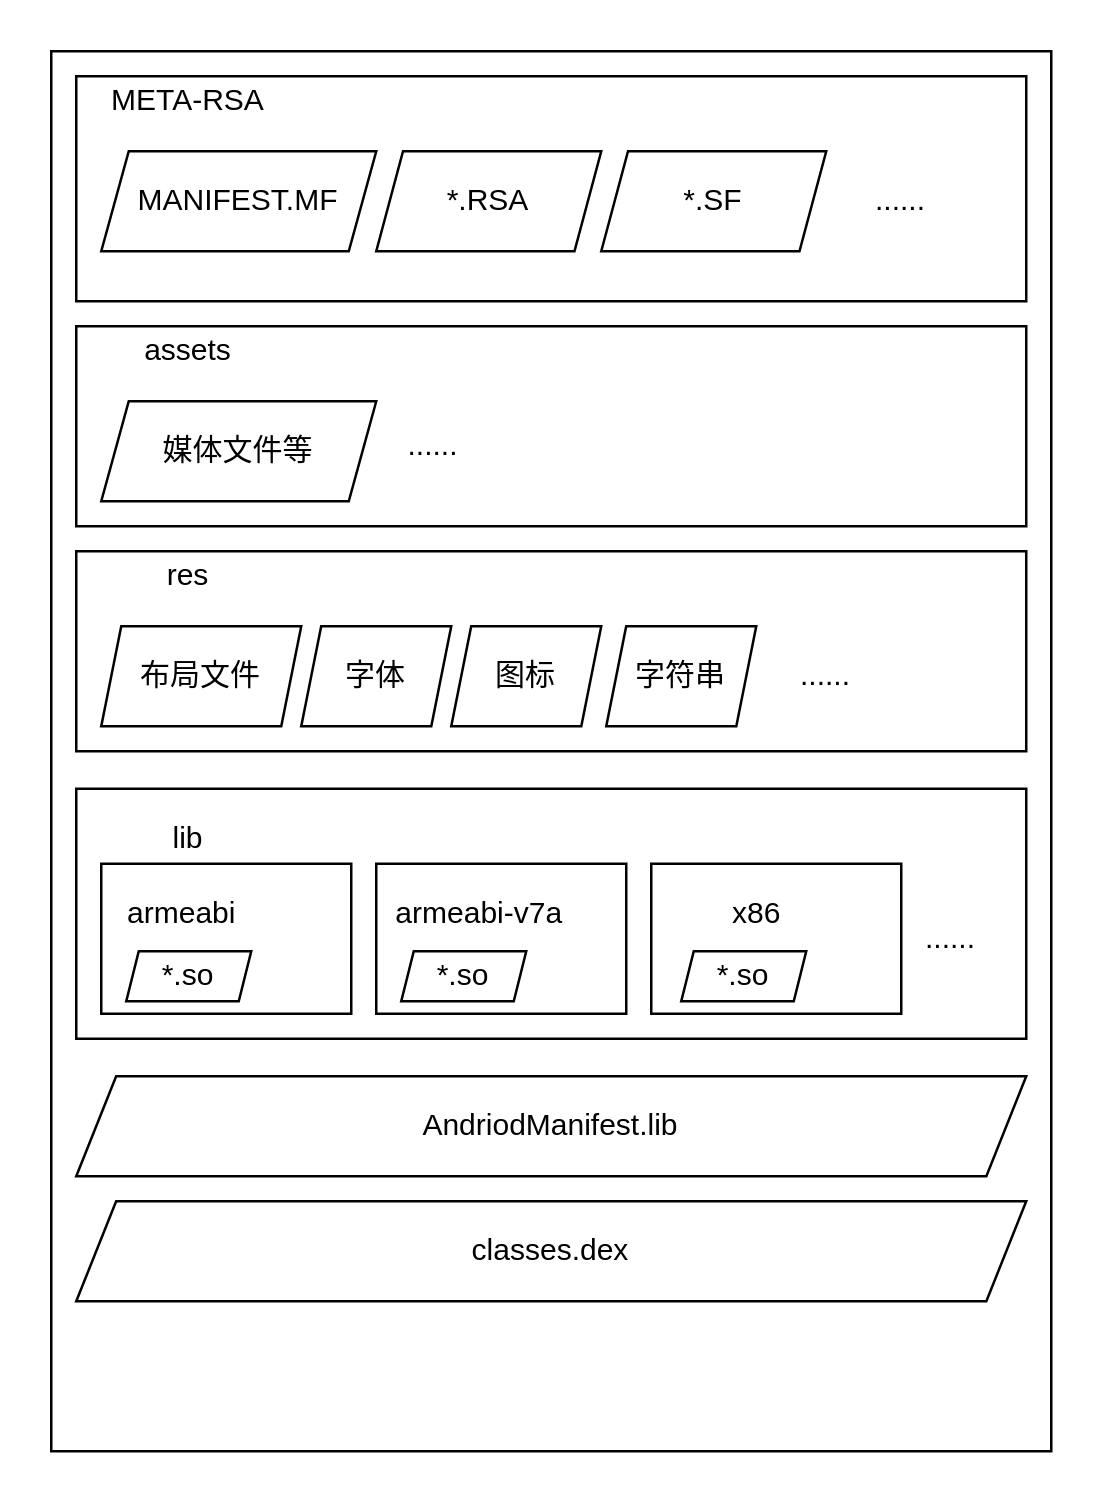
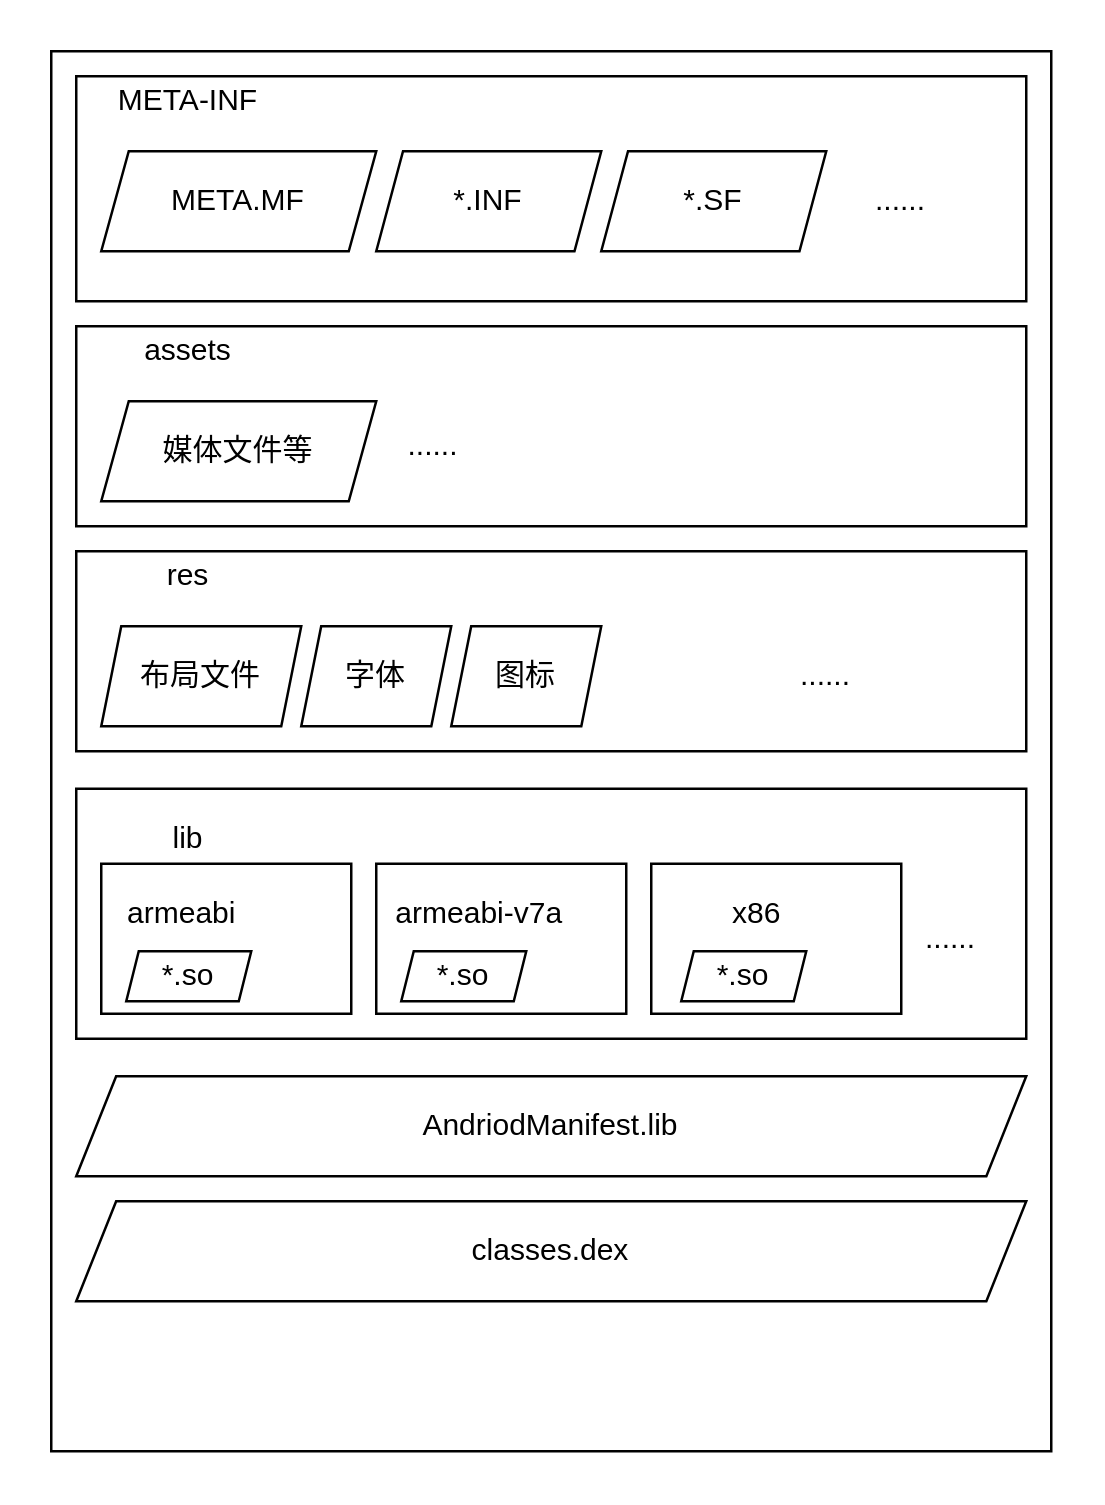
(189, 101) -> (189, 101)
(239, 201) -> (239, 201)
(489, 201) -> (489, 201)
(681, 676) -> none
